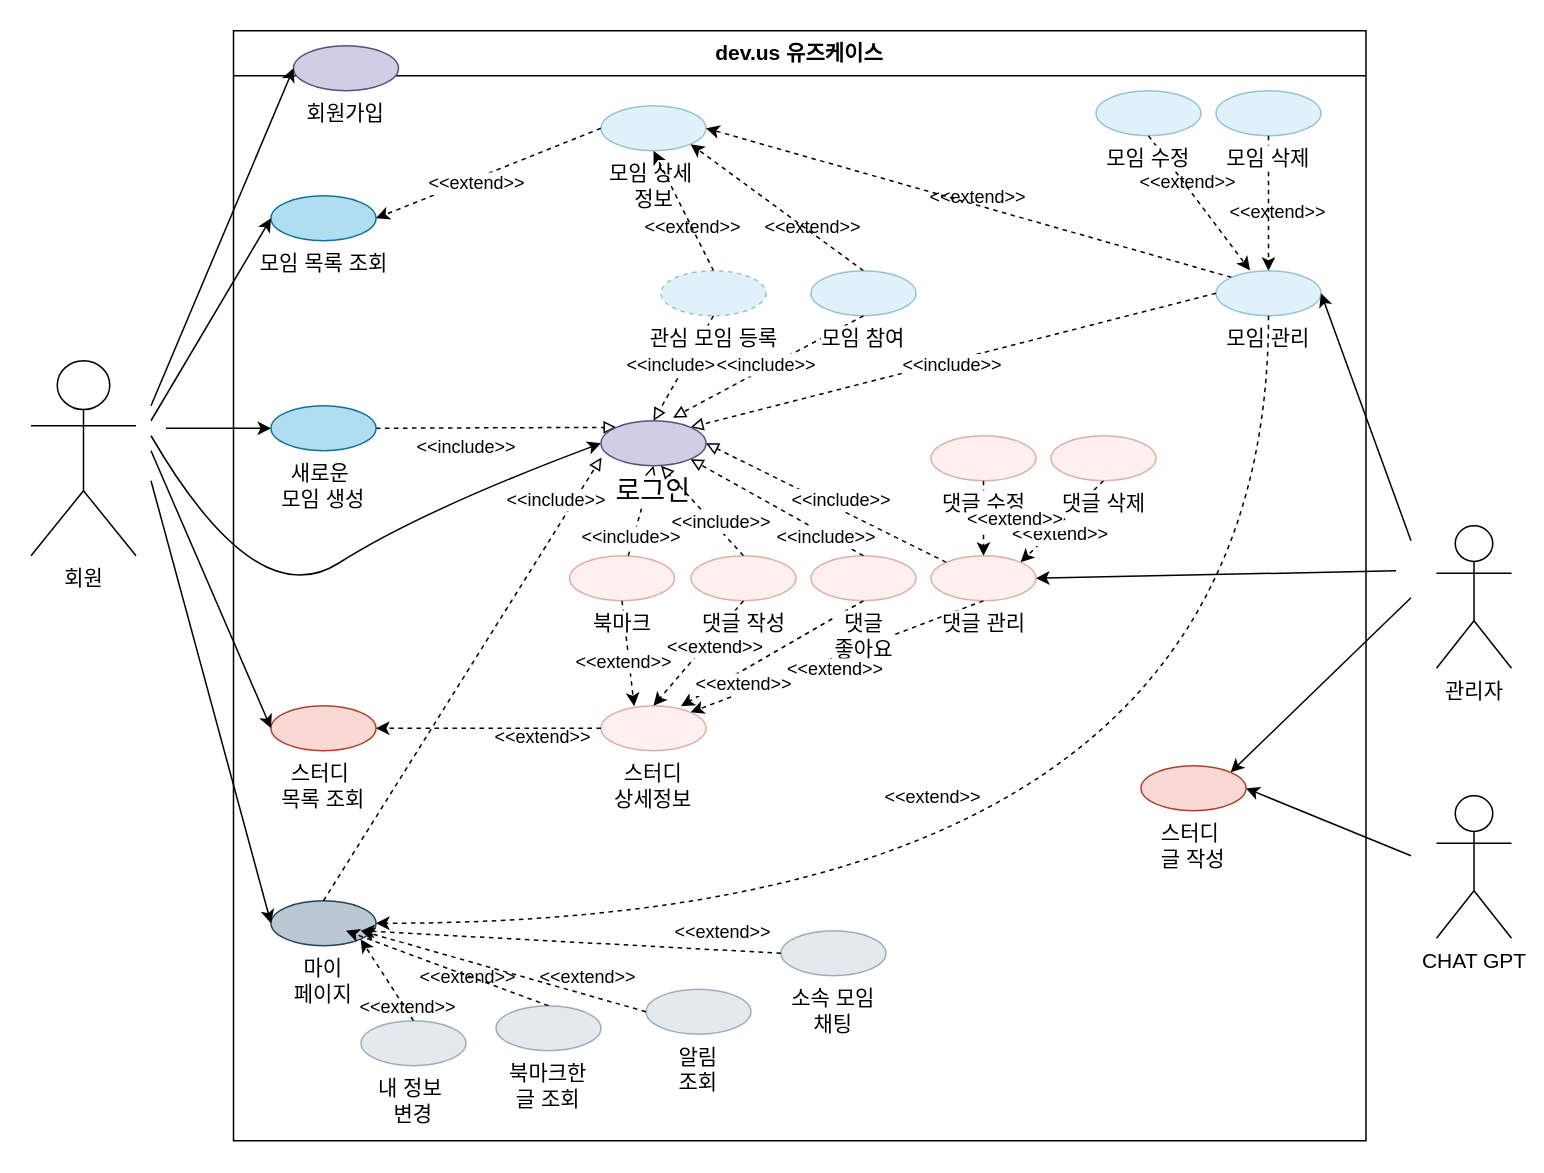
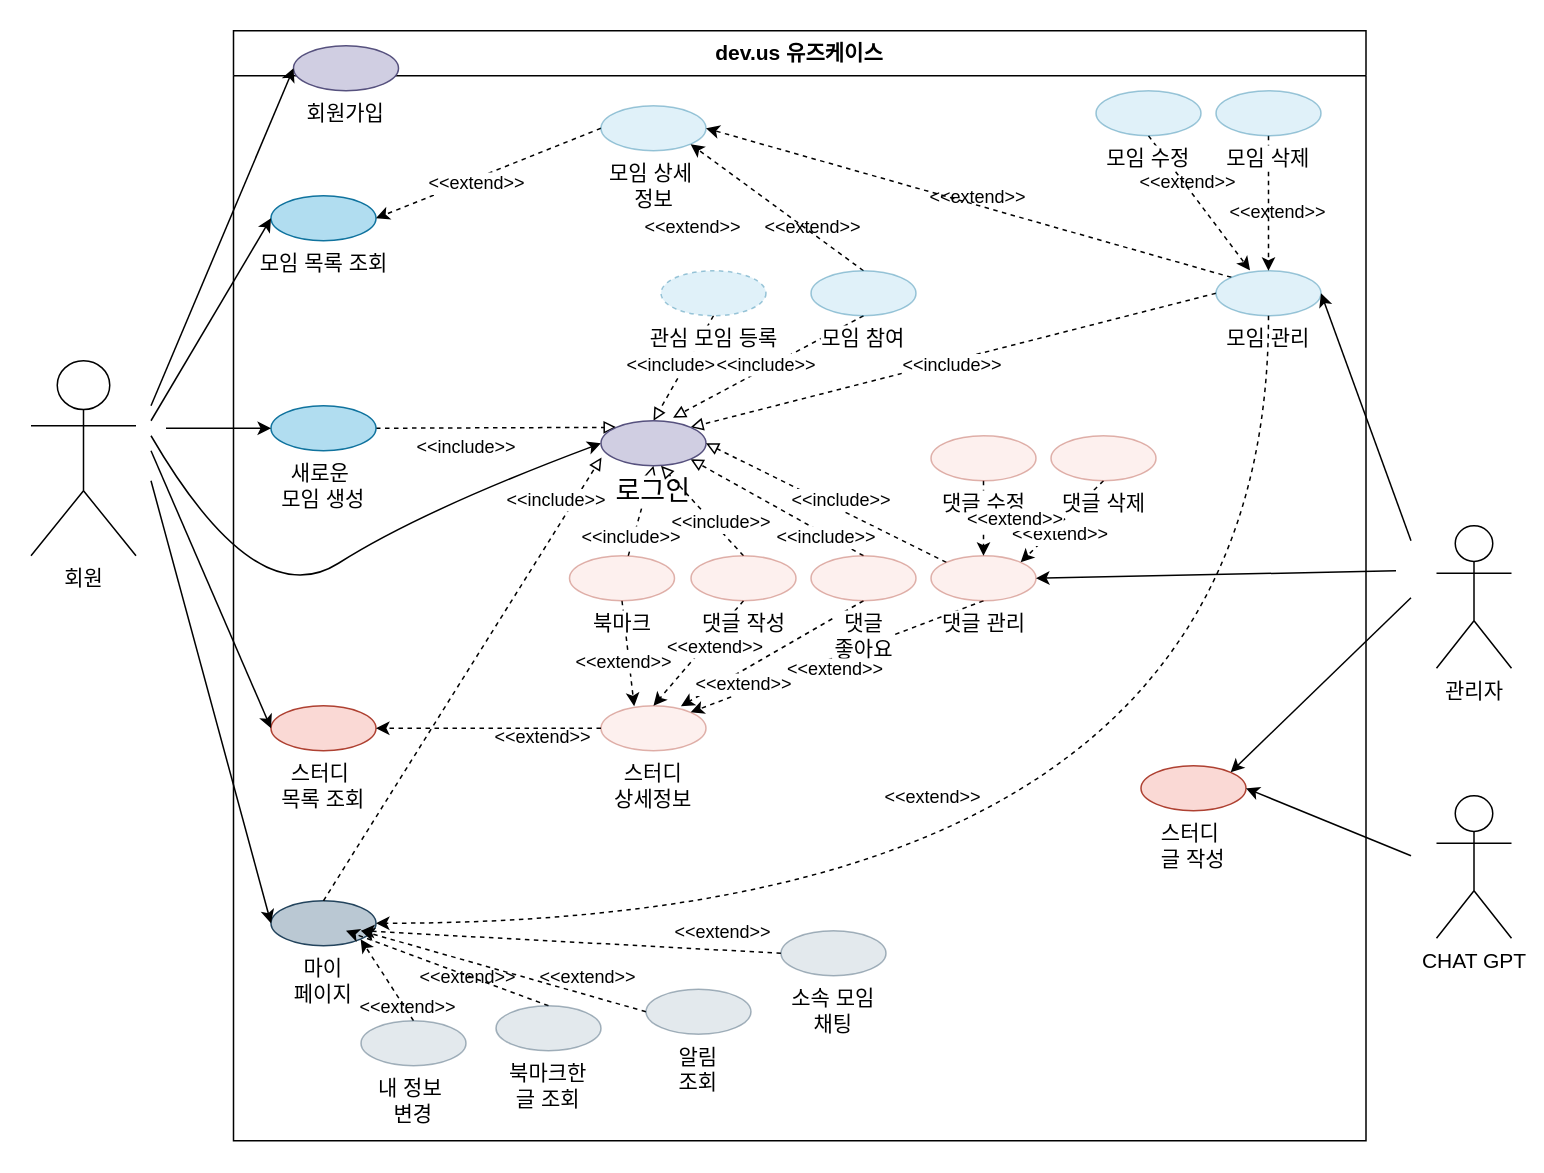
(685, 215) -> none
